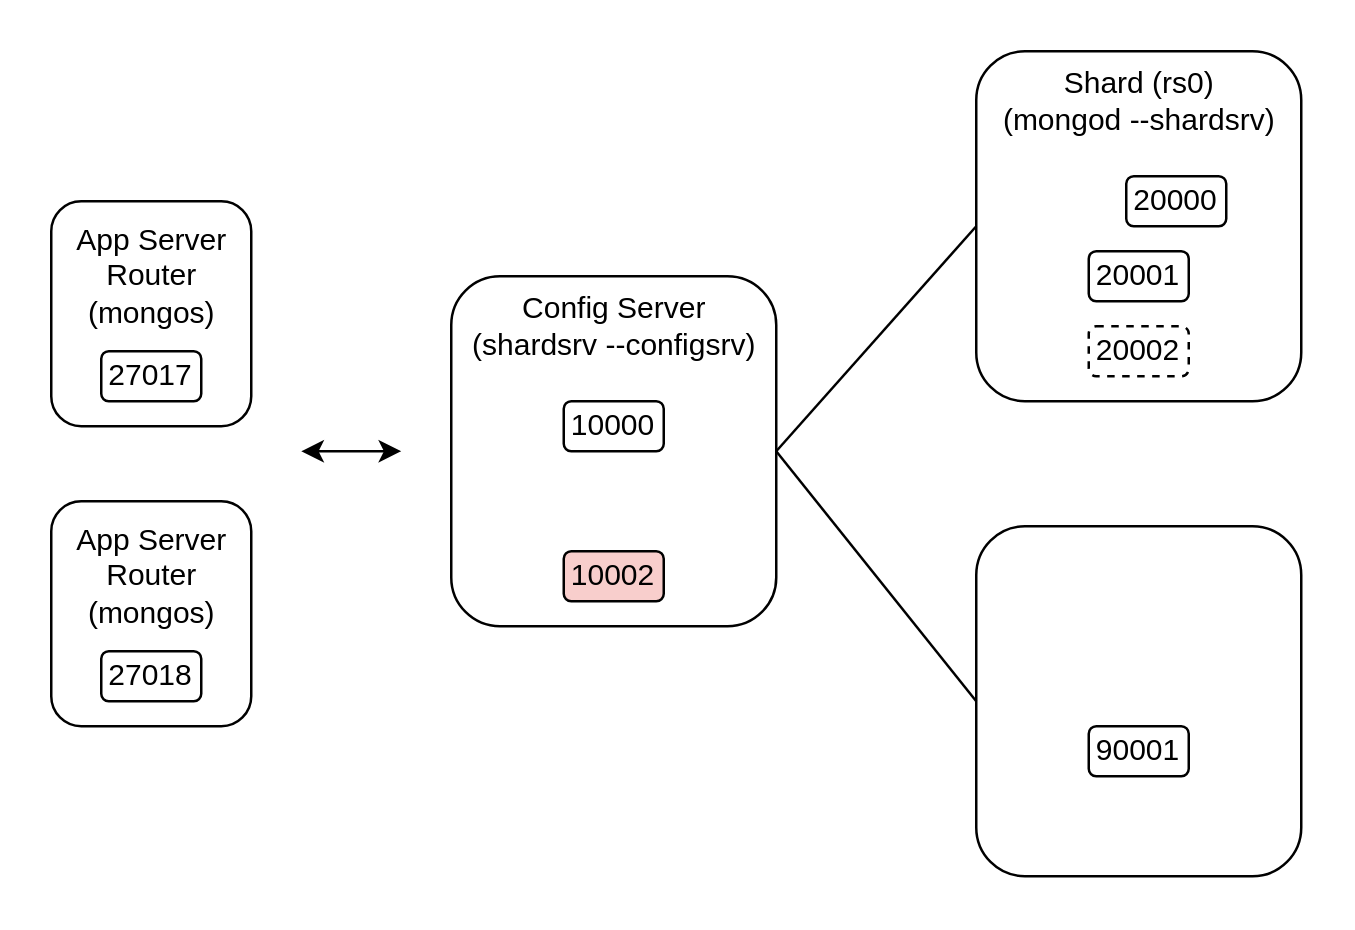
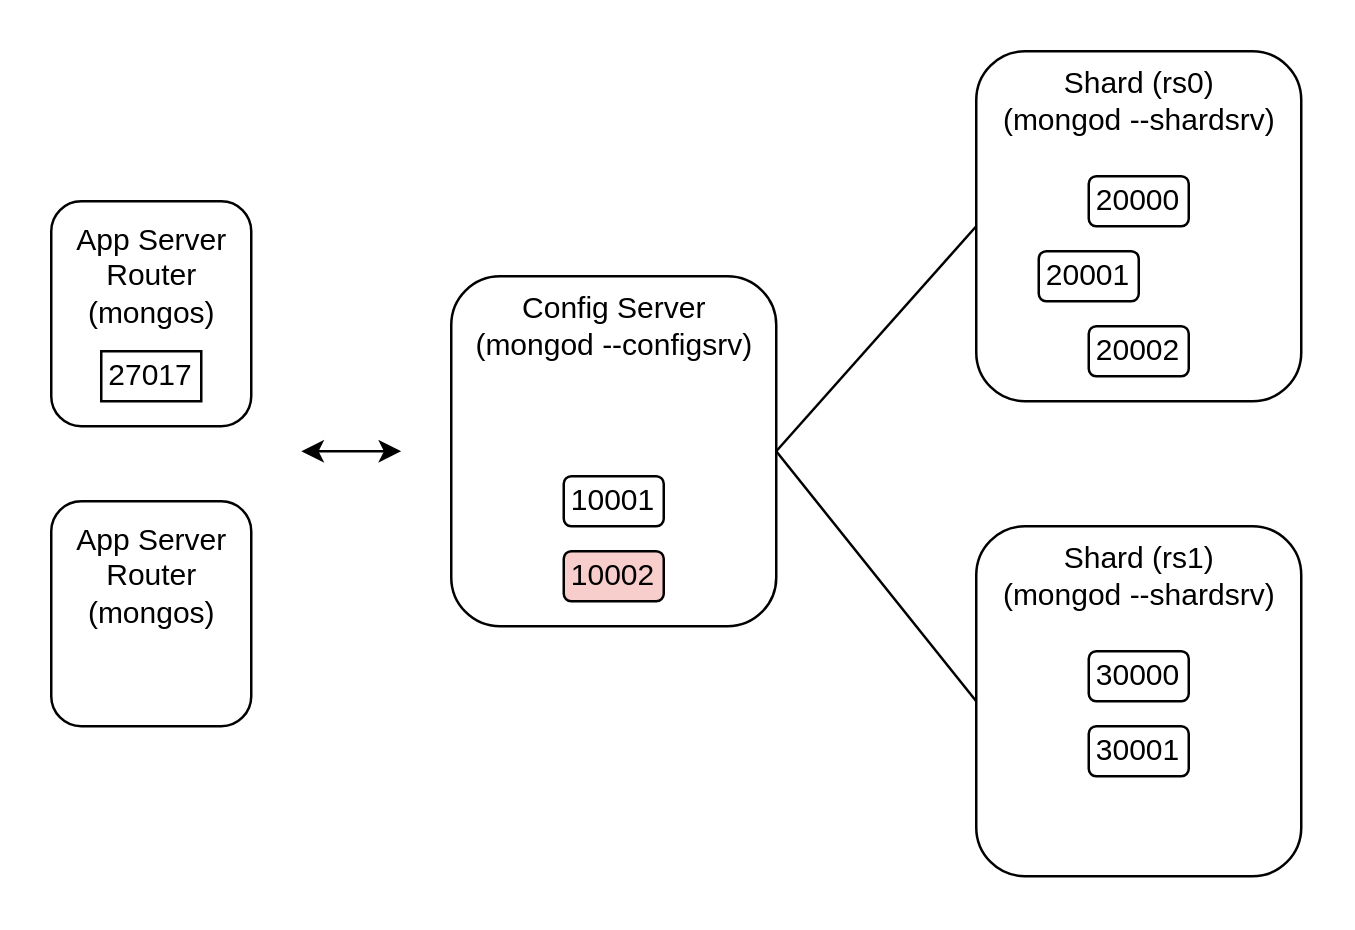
(1176, 201) -> (1139, 201)
(1139, 276) -> (1089, 276)
(615, 326) -> (615, 326)
(1139, 351) -> (1139, 351)
(151, 376) -> (151, 376)
(614, 426) -> none
none -> (614, 501)
none -> (1139, 576)
(151, 676) -> none
none -> (1139, 676)
(1139, 751) -> (1139, 751)
